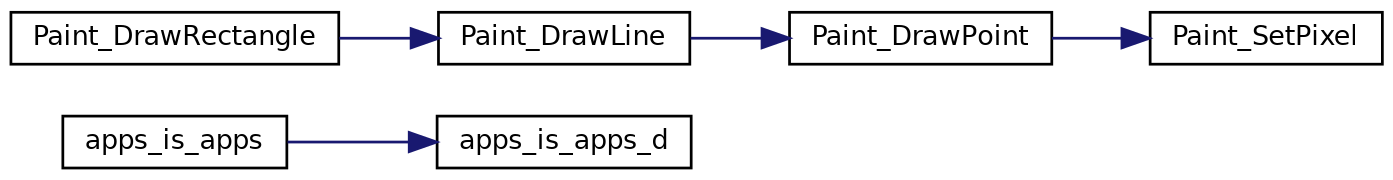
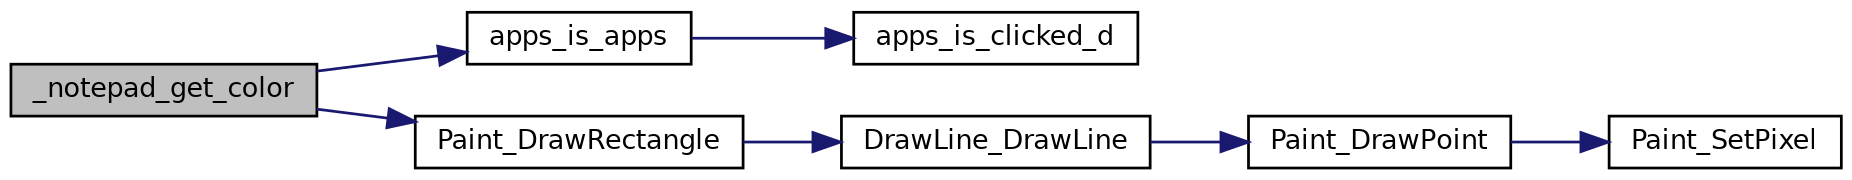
(564, 38) -> (996, 142)
none -> (164, 90)
(564, 142) -> (996, 38)
